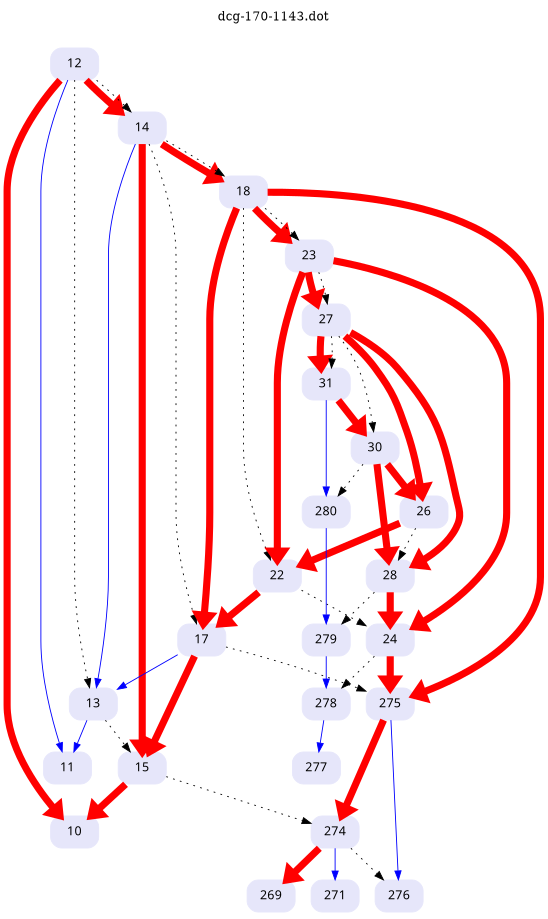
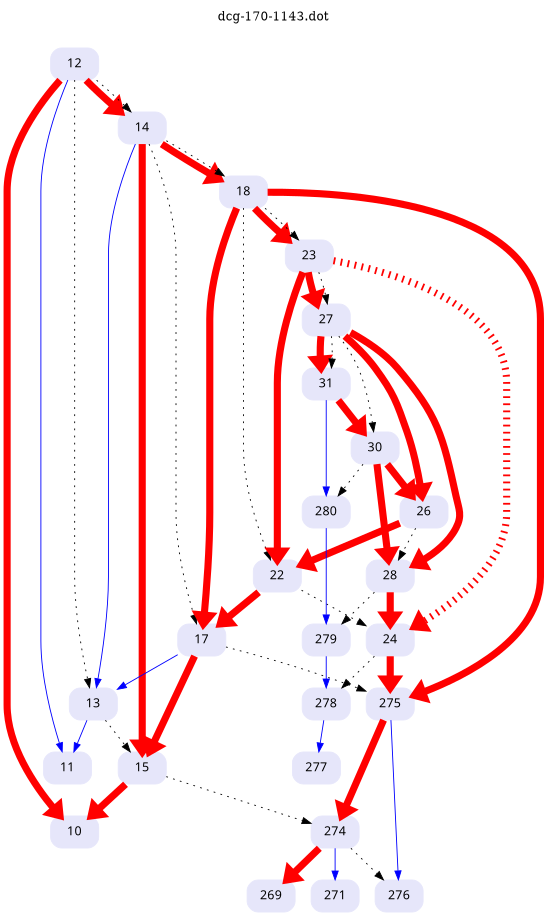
(507, 406) -> (507, 406)
